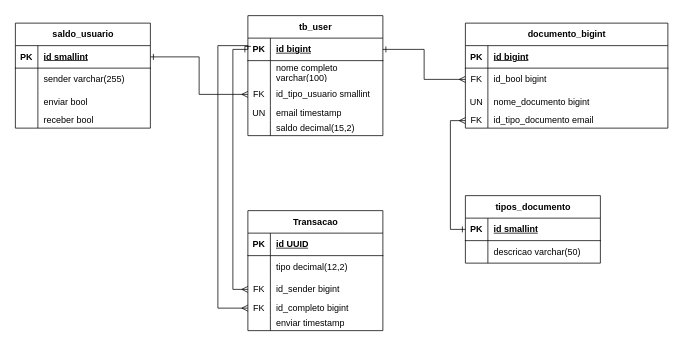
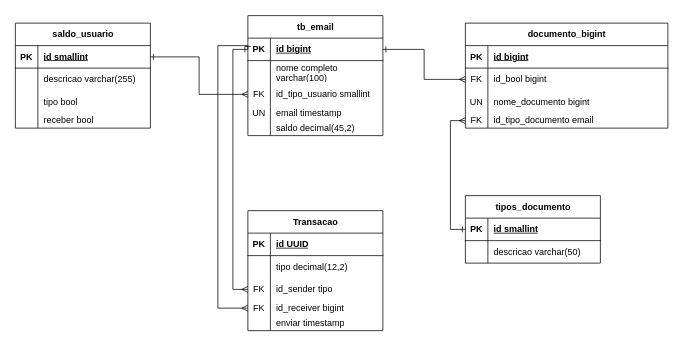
(316, 27) -> (316, 27)
(91, 79) -> (97, 79)
(68, 102) -> (63, 102)
(318, 128) -> (318, 128)
(312, 289) -> (308, 289)
(316, 308) -> (316, 308)
